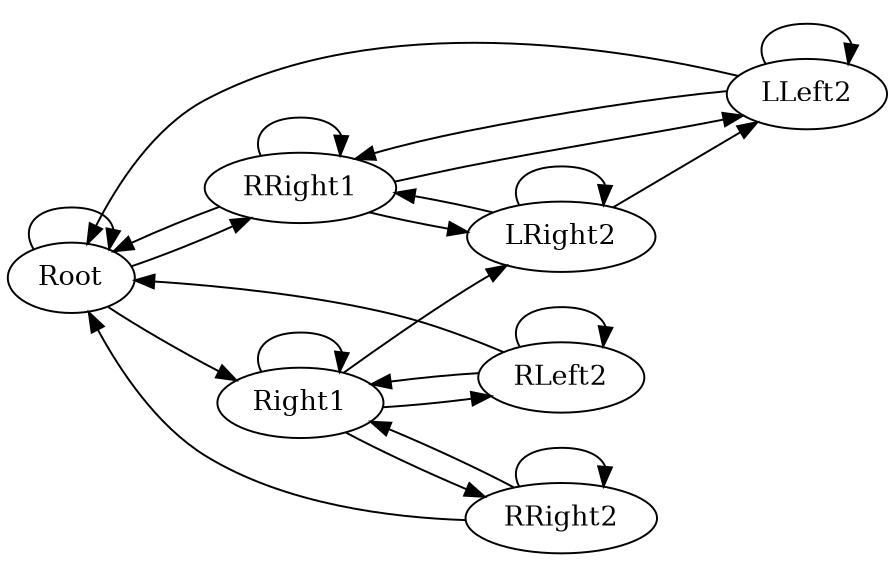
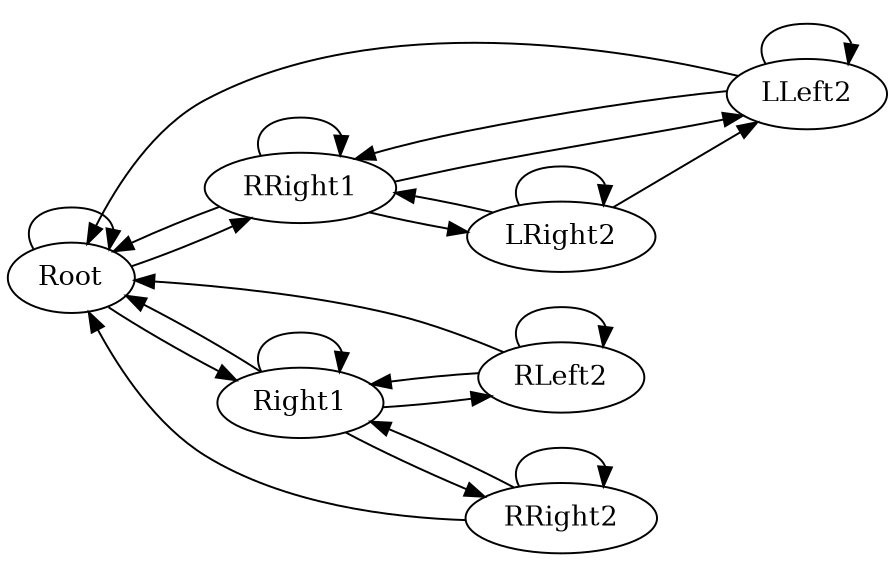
(405, 330) -> (203, 337)
